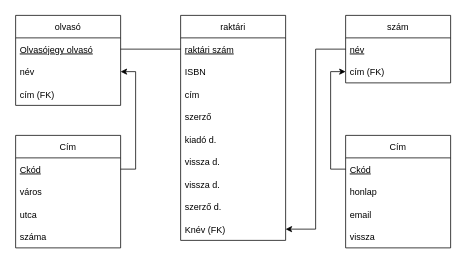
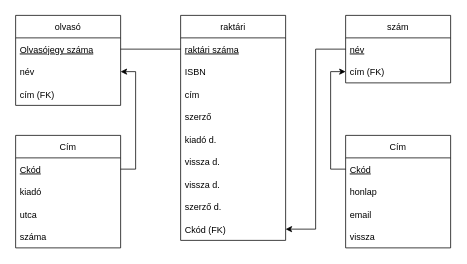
(59, 50) -> (57, 50)
(212, 50) -> (215, 50)
(32, 192) -> (31, 192)
(206, 230) -> (206, 230)
